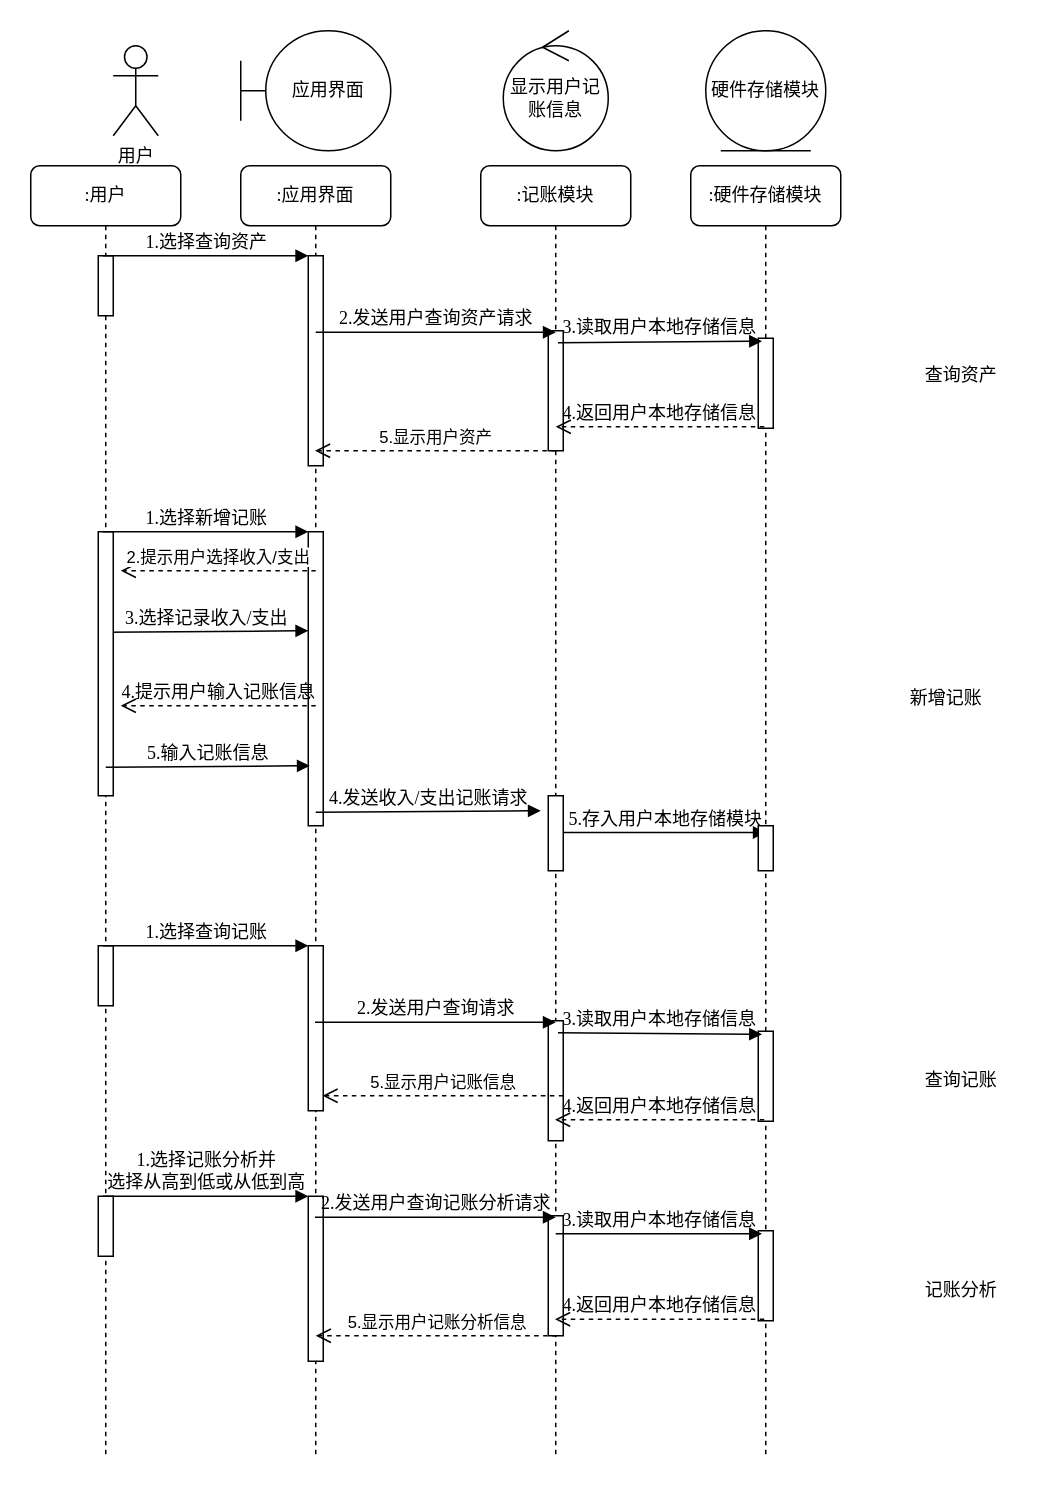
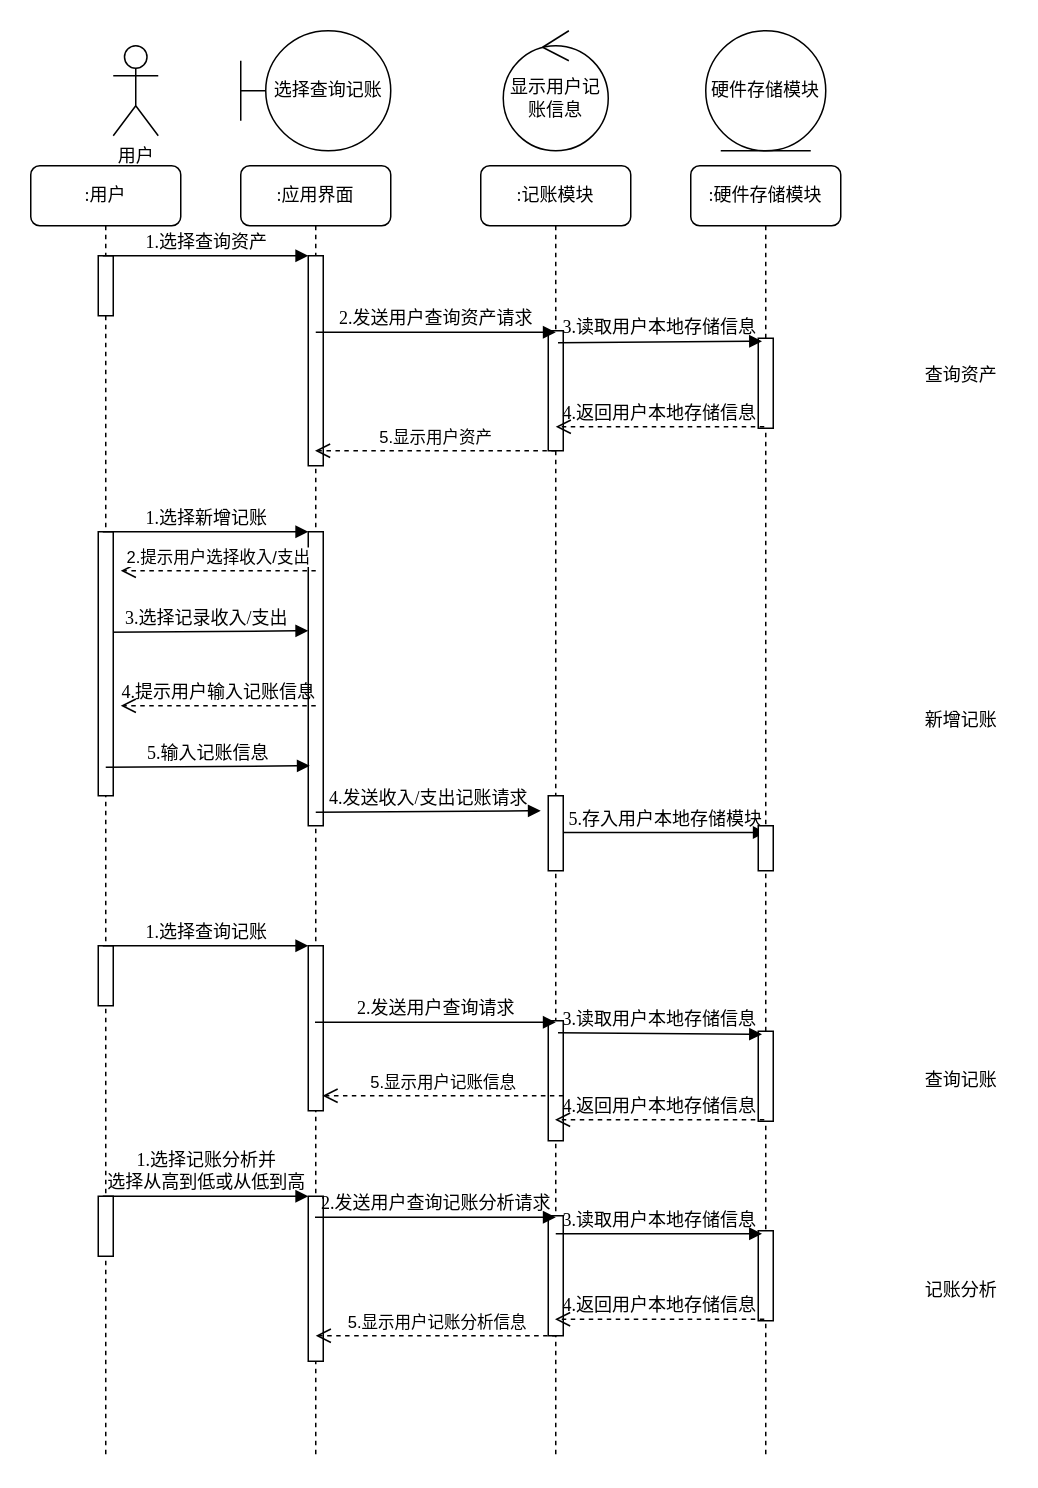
(329, 91) -> (329, 91)
(946, 698) -> (961, 721)
